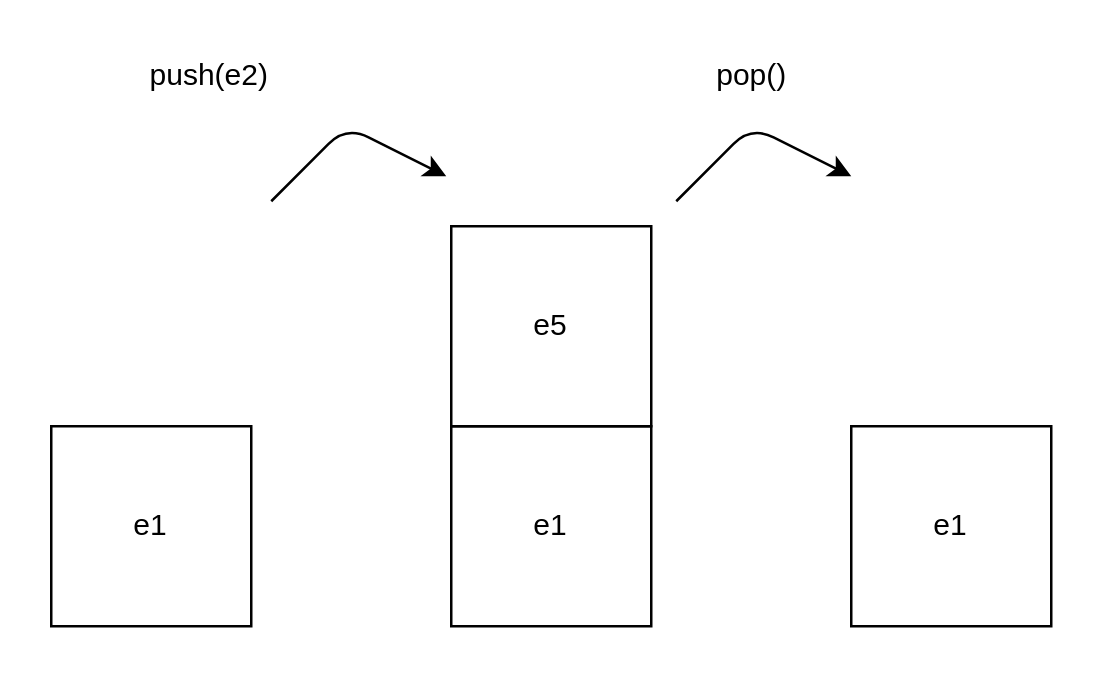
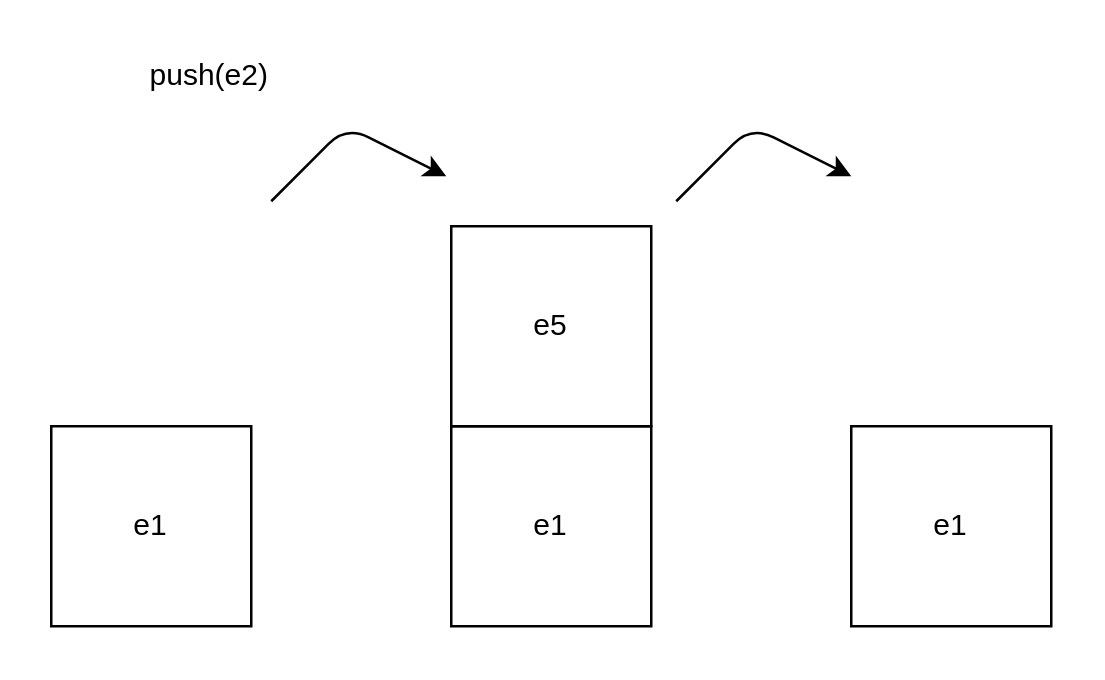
(751, 76) -> none
